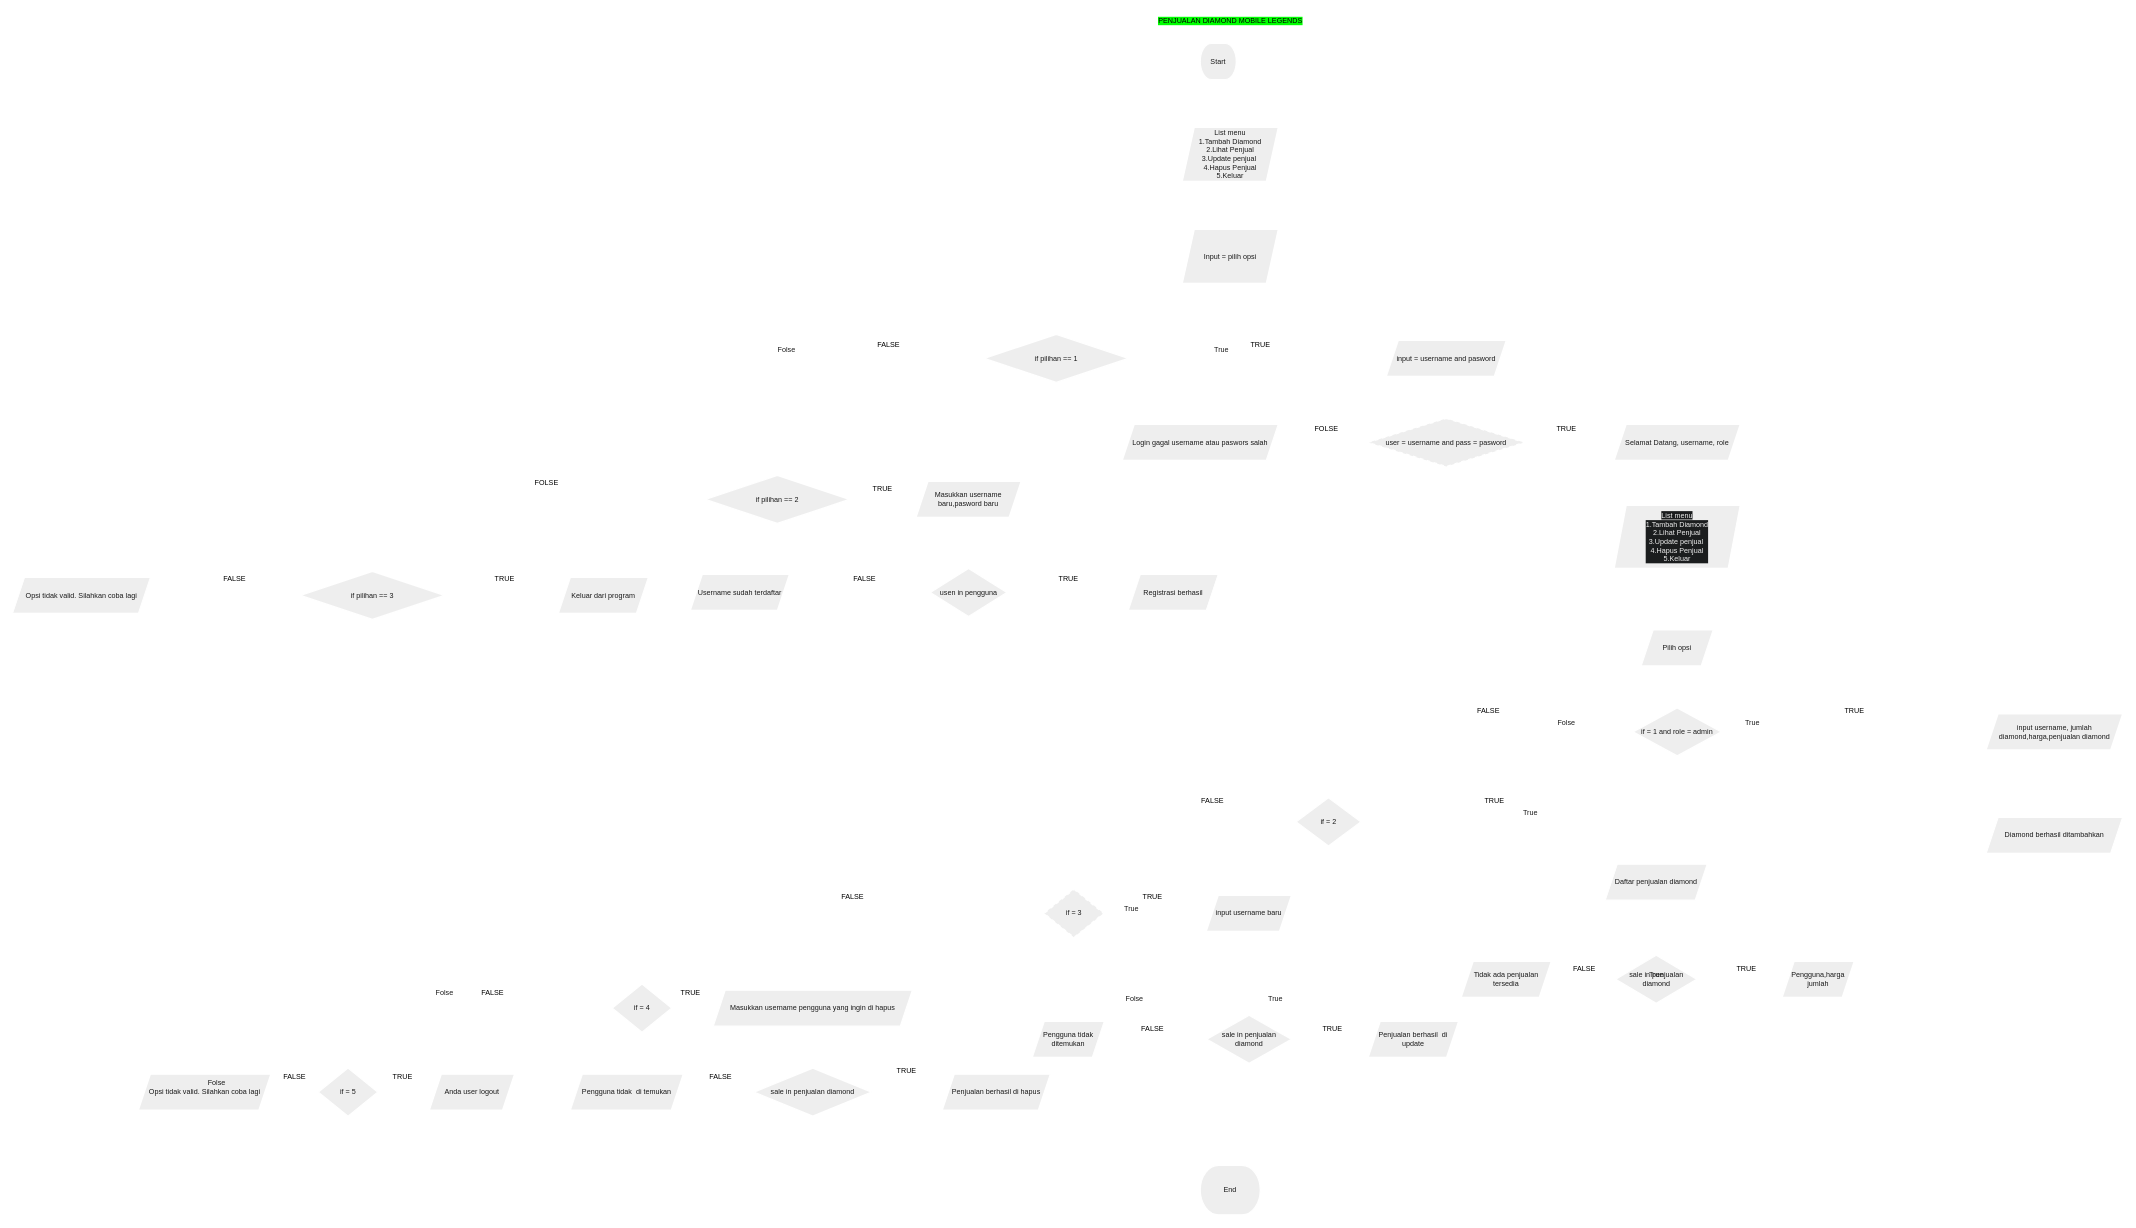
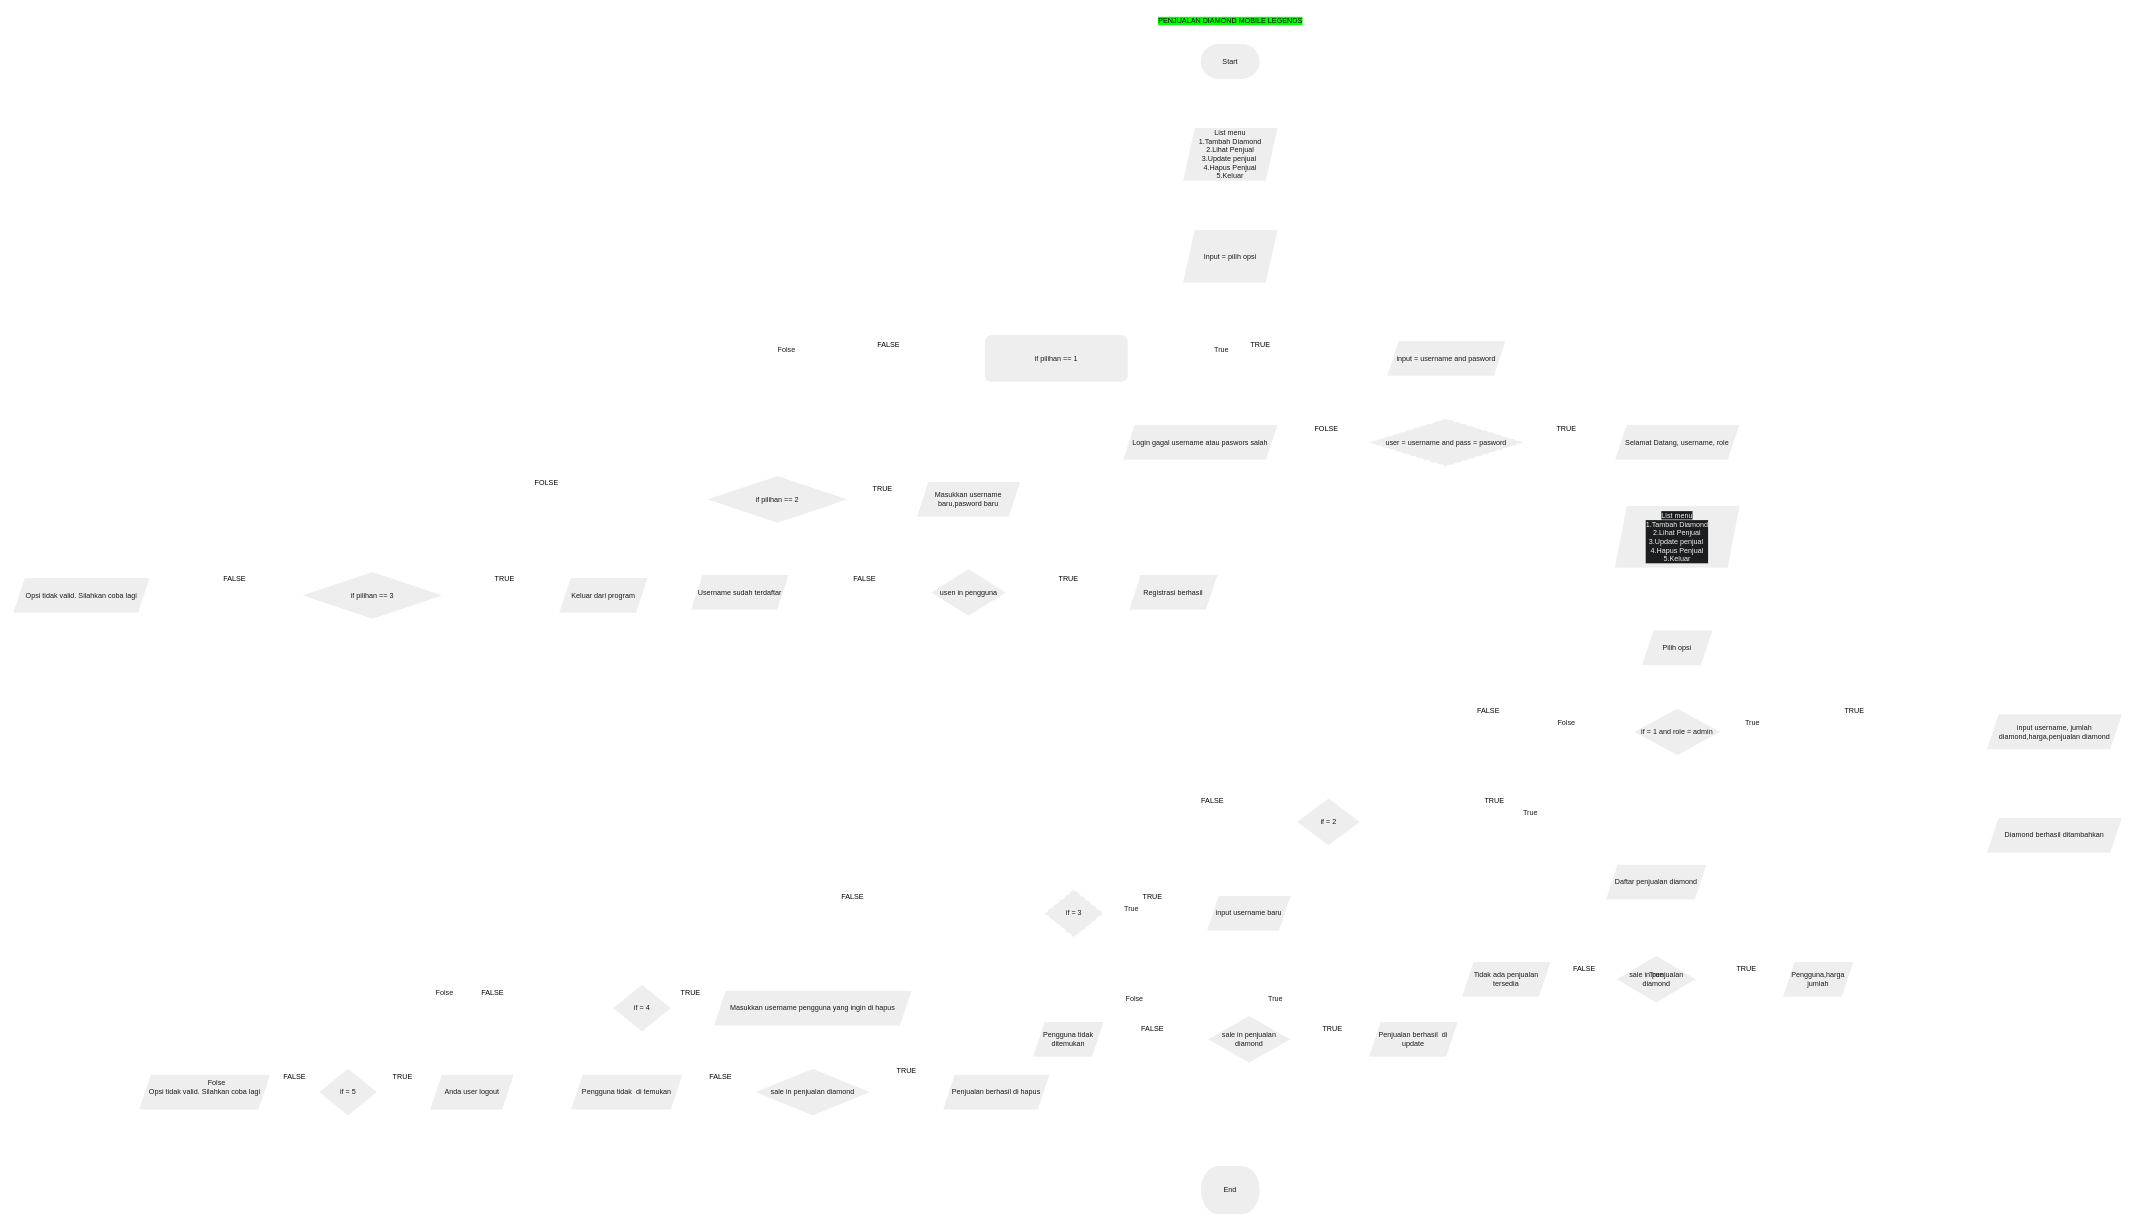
(1218, 62) -> (1230, 62)
(1056, 359) -> (1056, 359)
